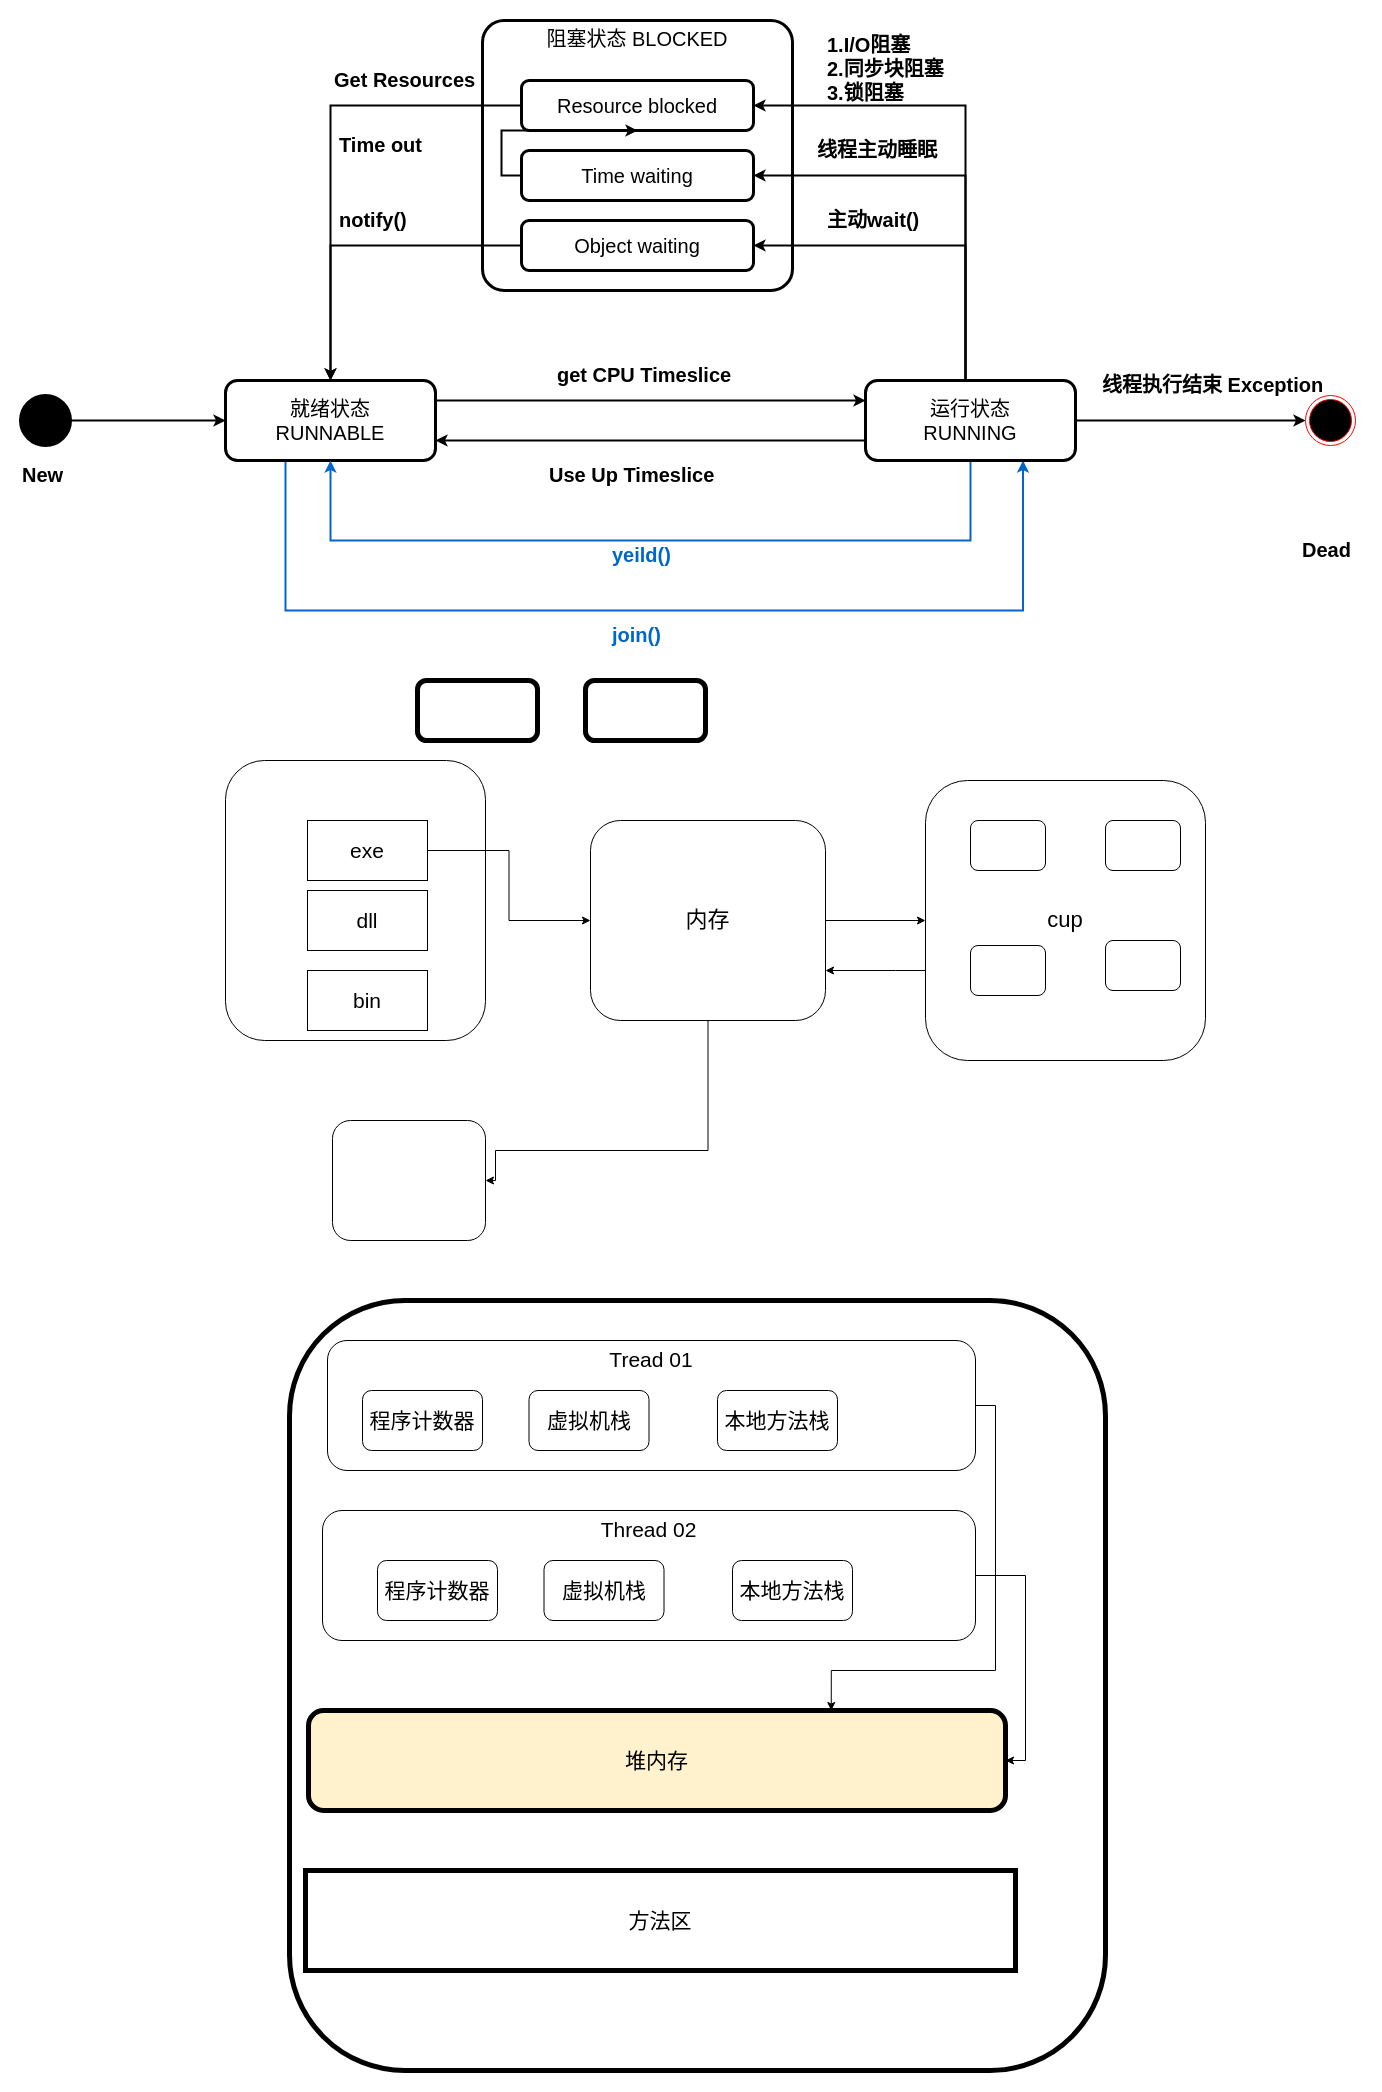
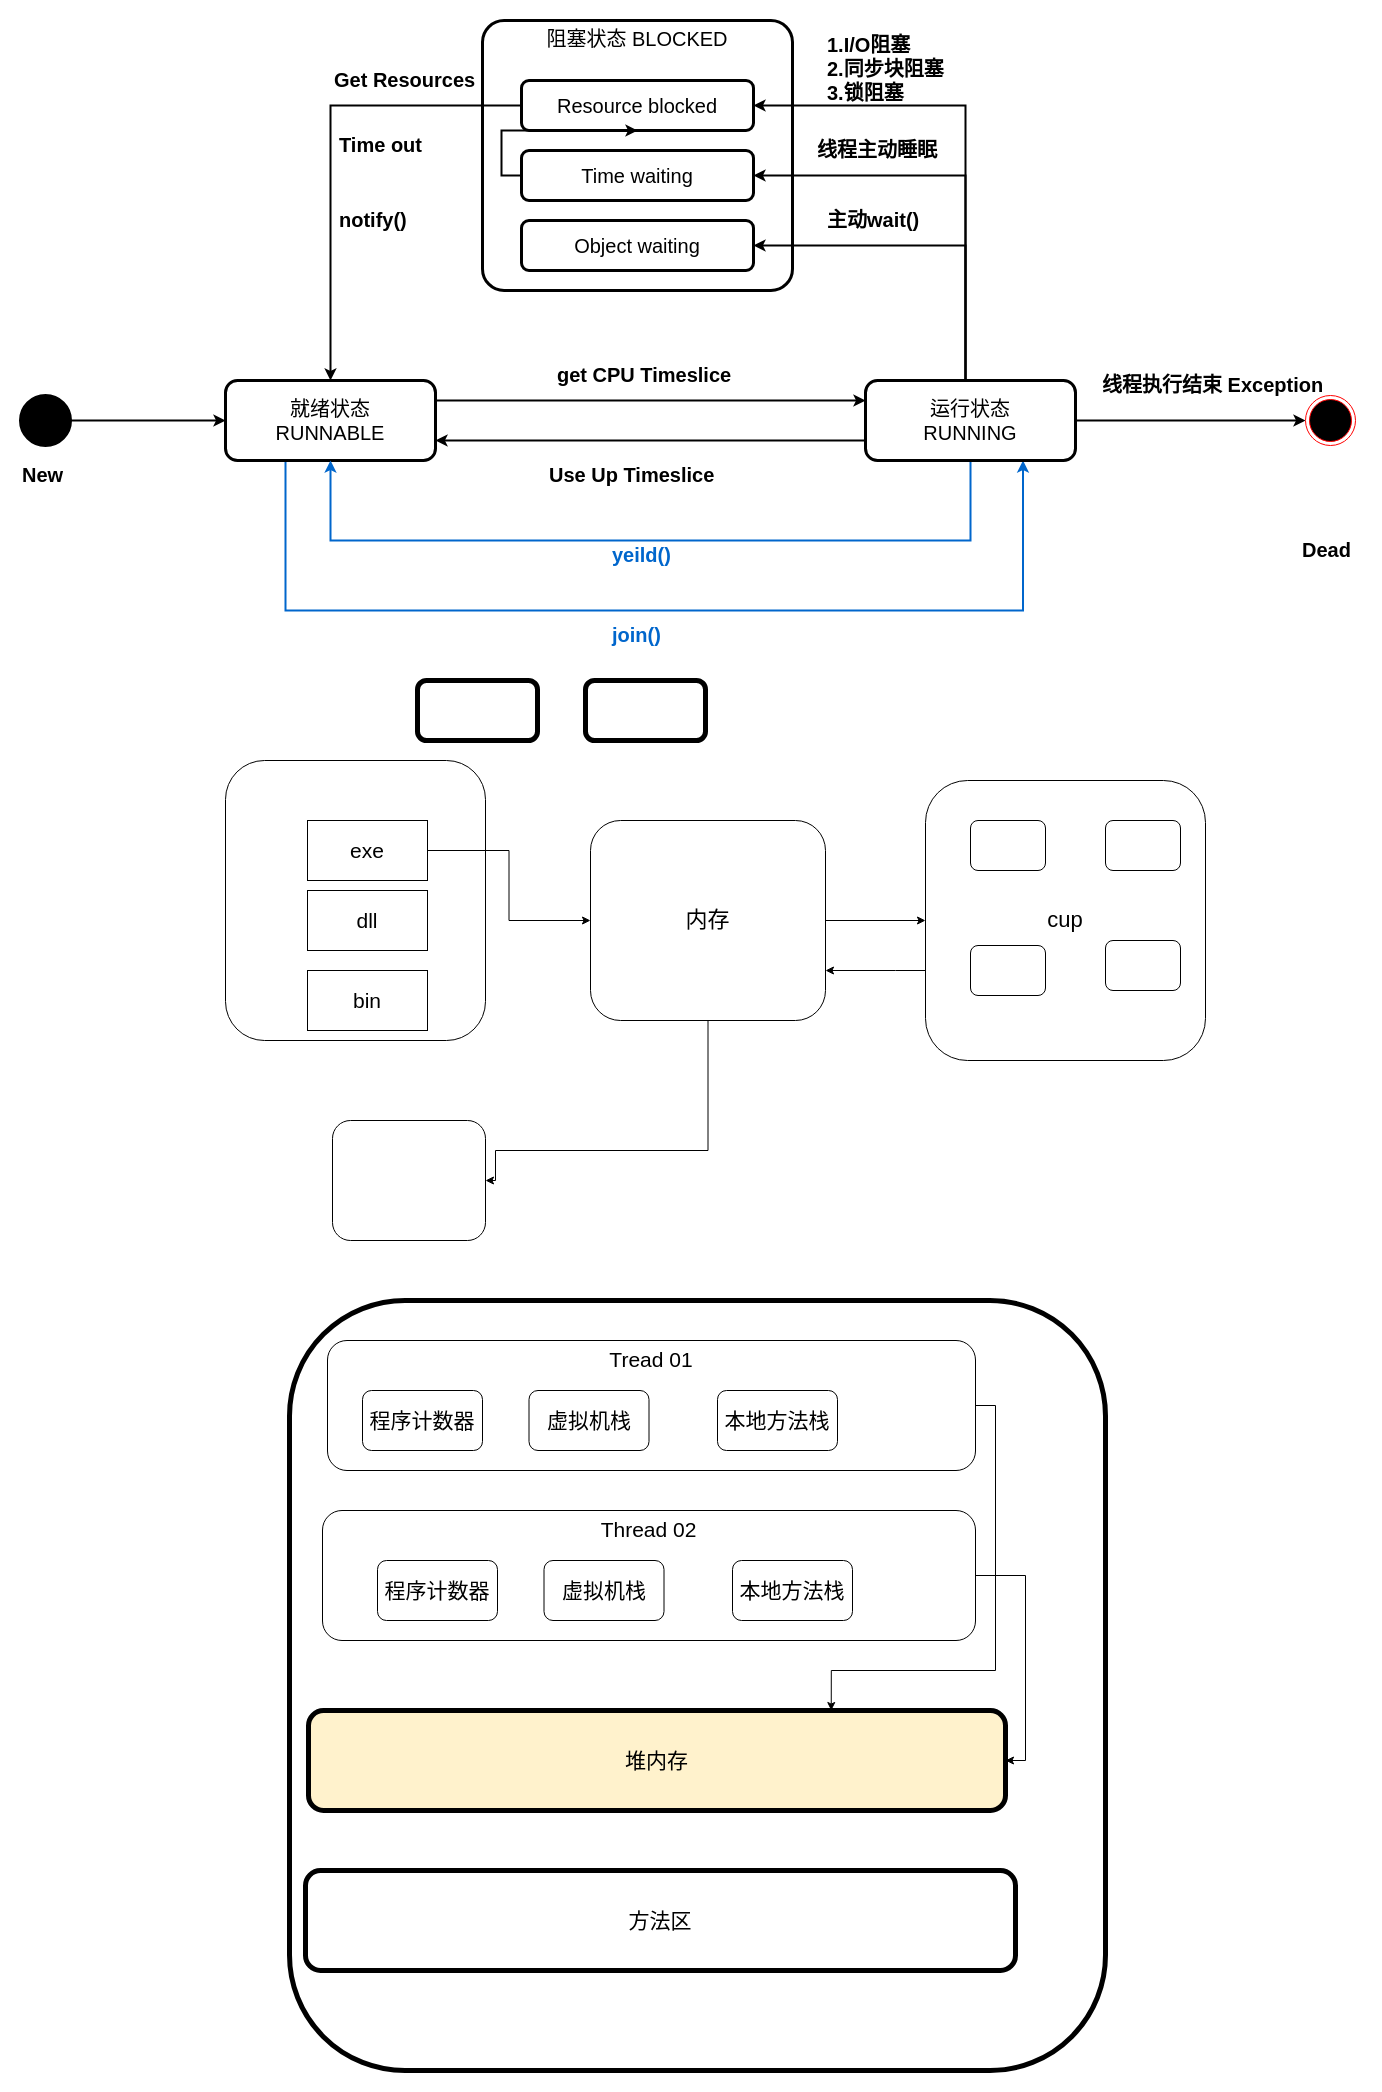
(427, 246) -> none
(661, 1921) -> (661, 1921)
